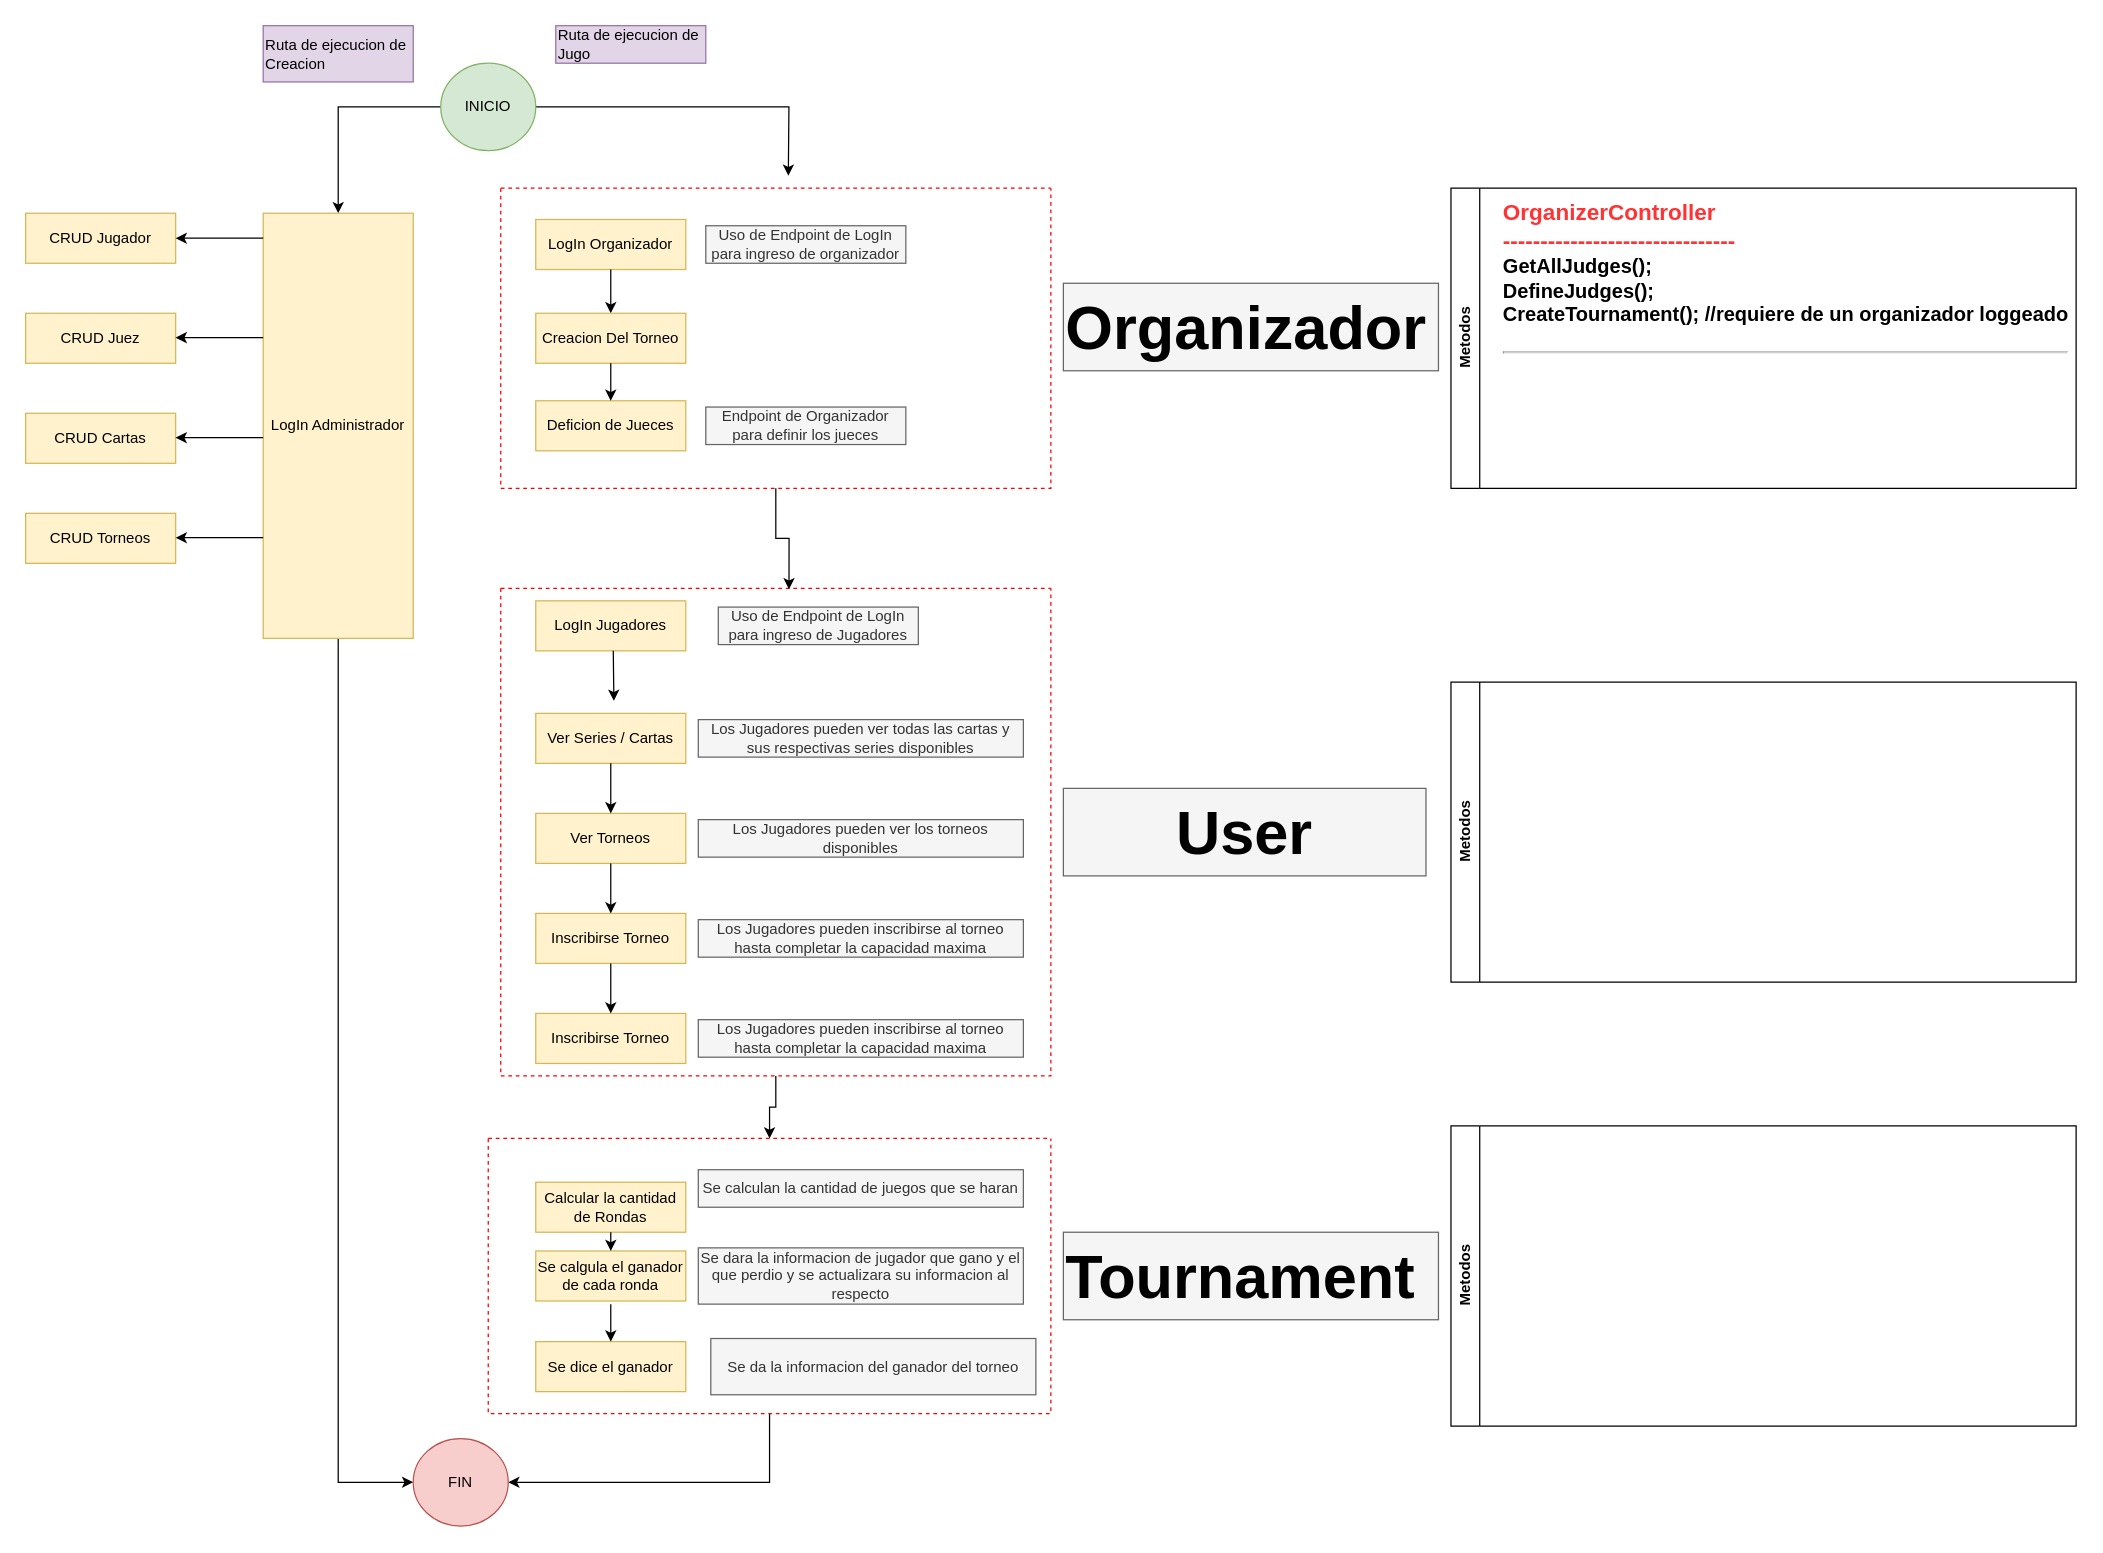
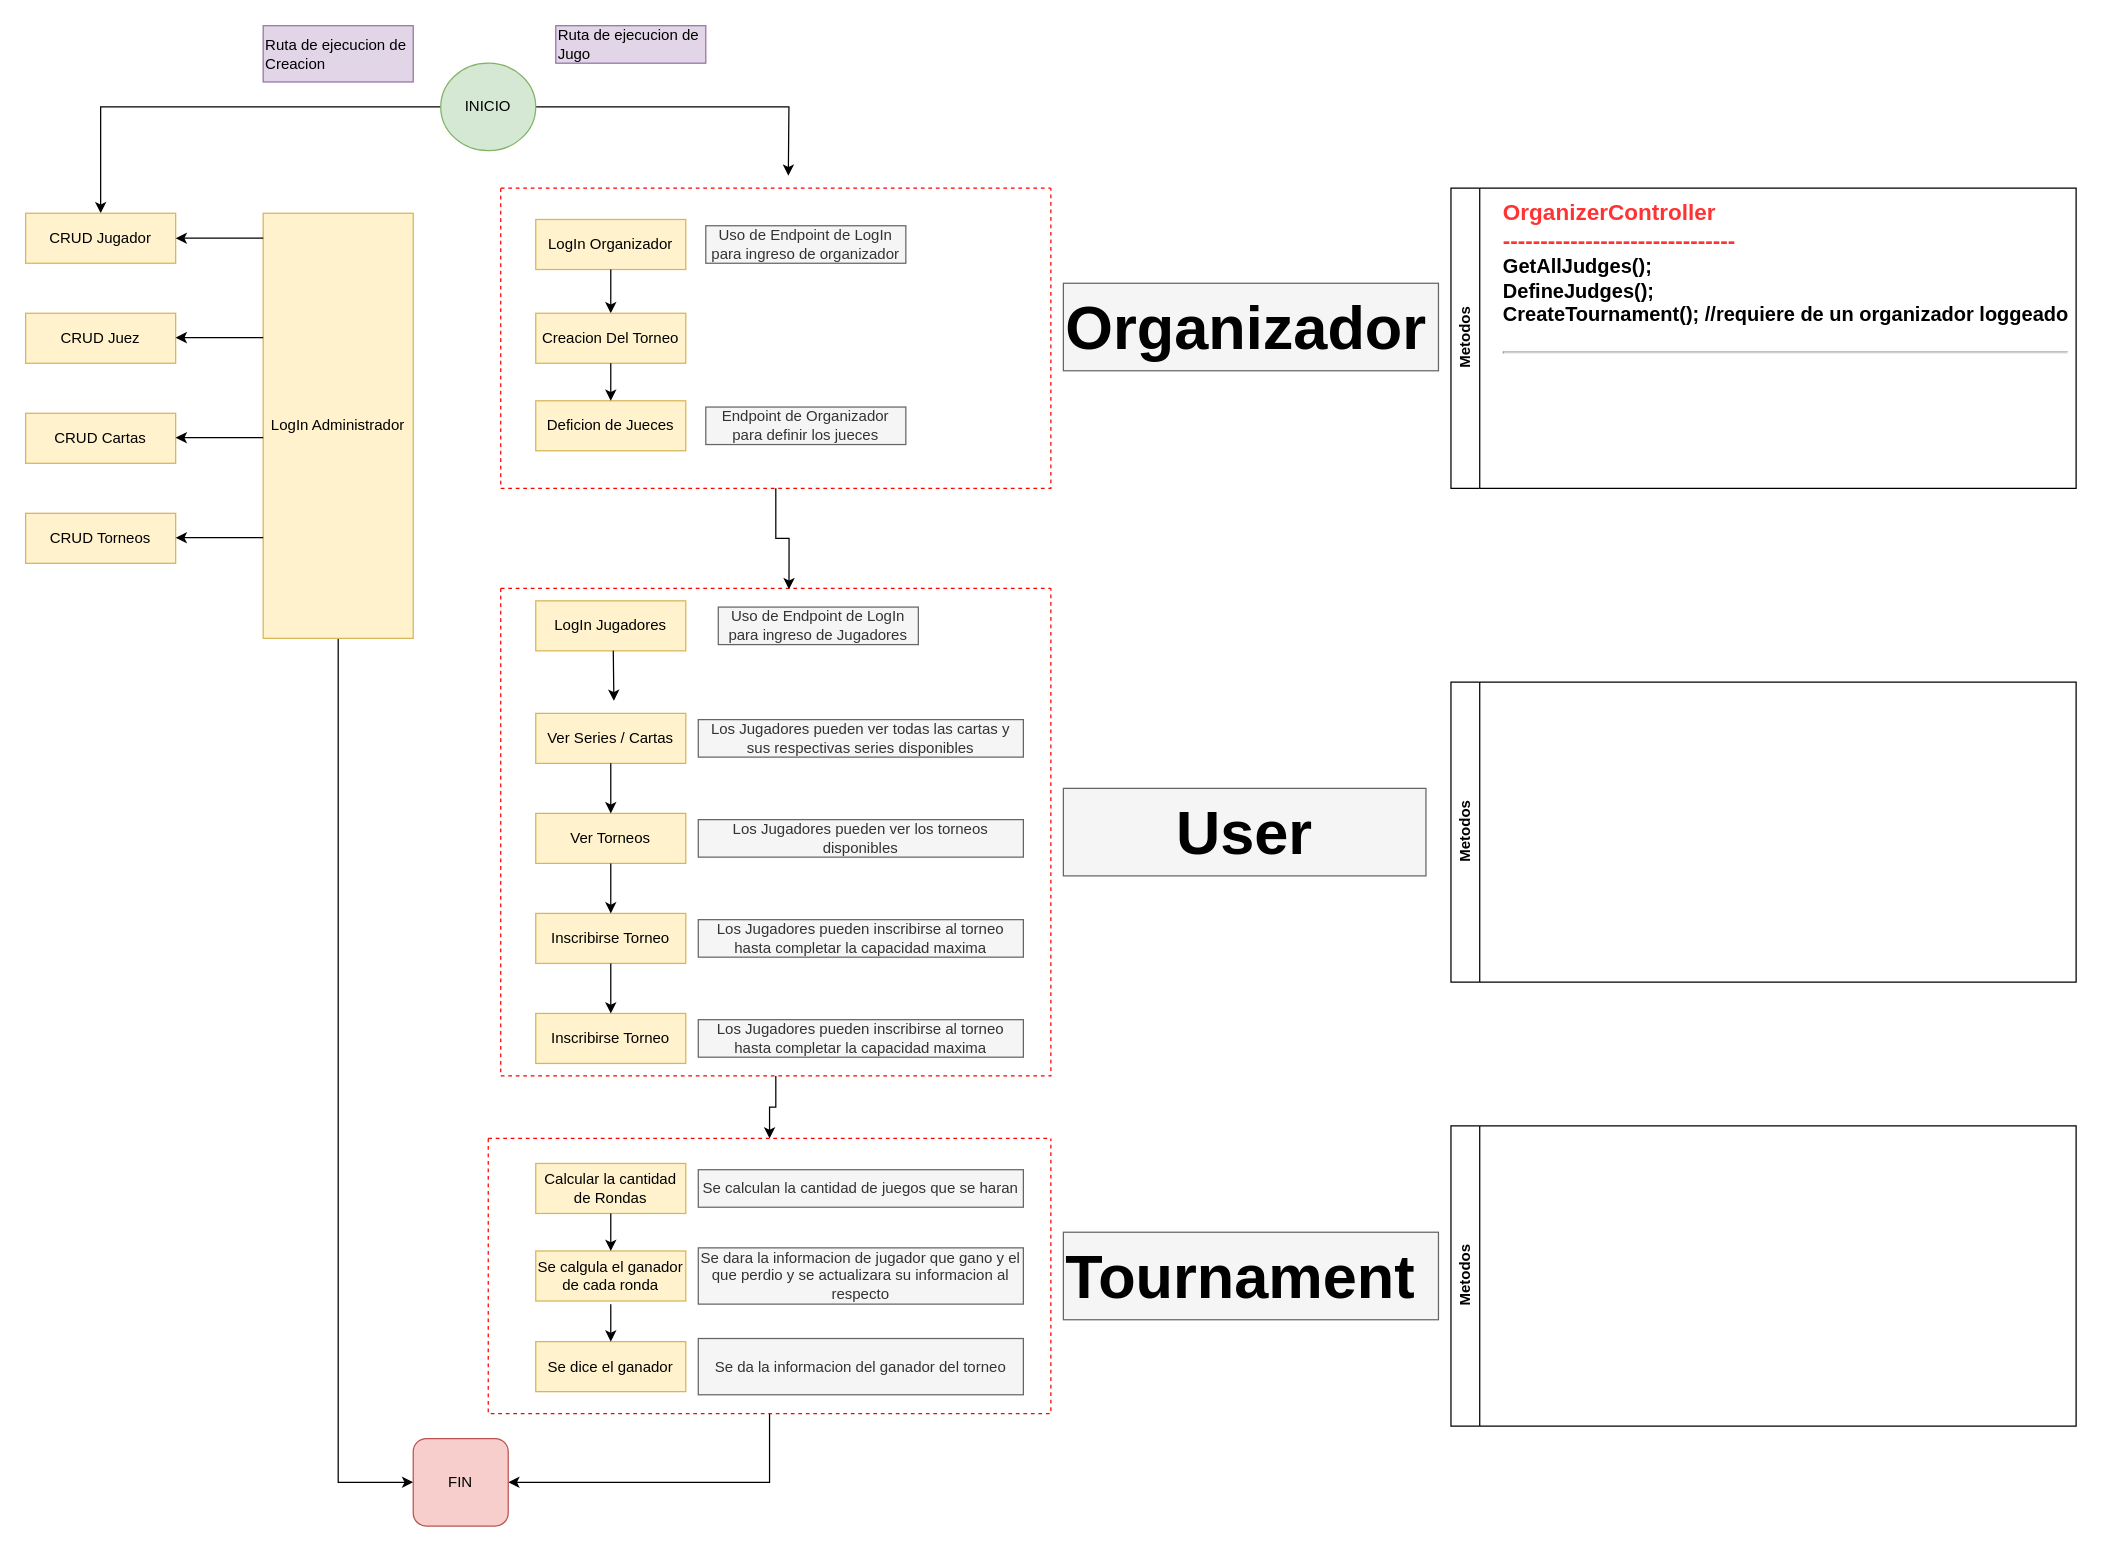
(338, 155) -> (172, 107)
(611, 1207) -> (611, 1188)
(873, 1366) -> (861, 1366)
(461, 1482) -> (461, 1482)
